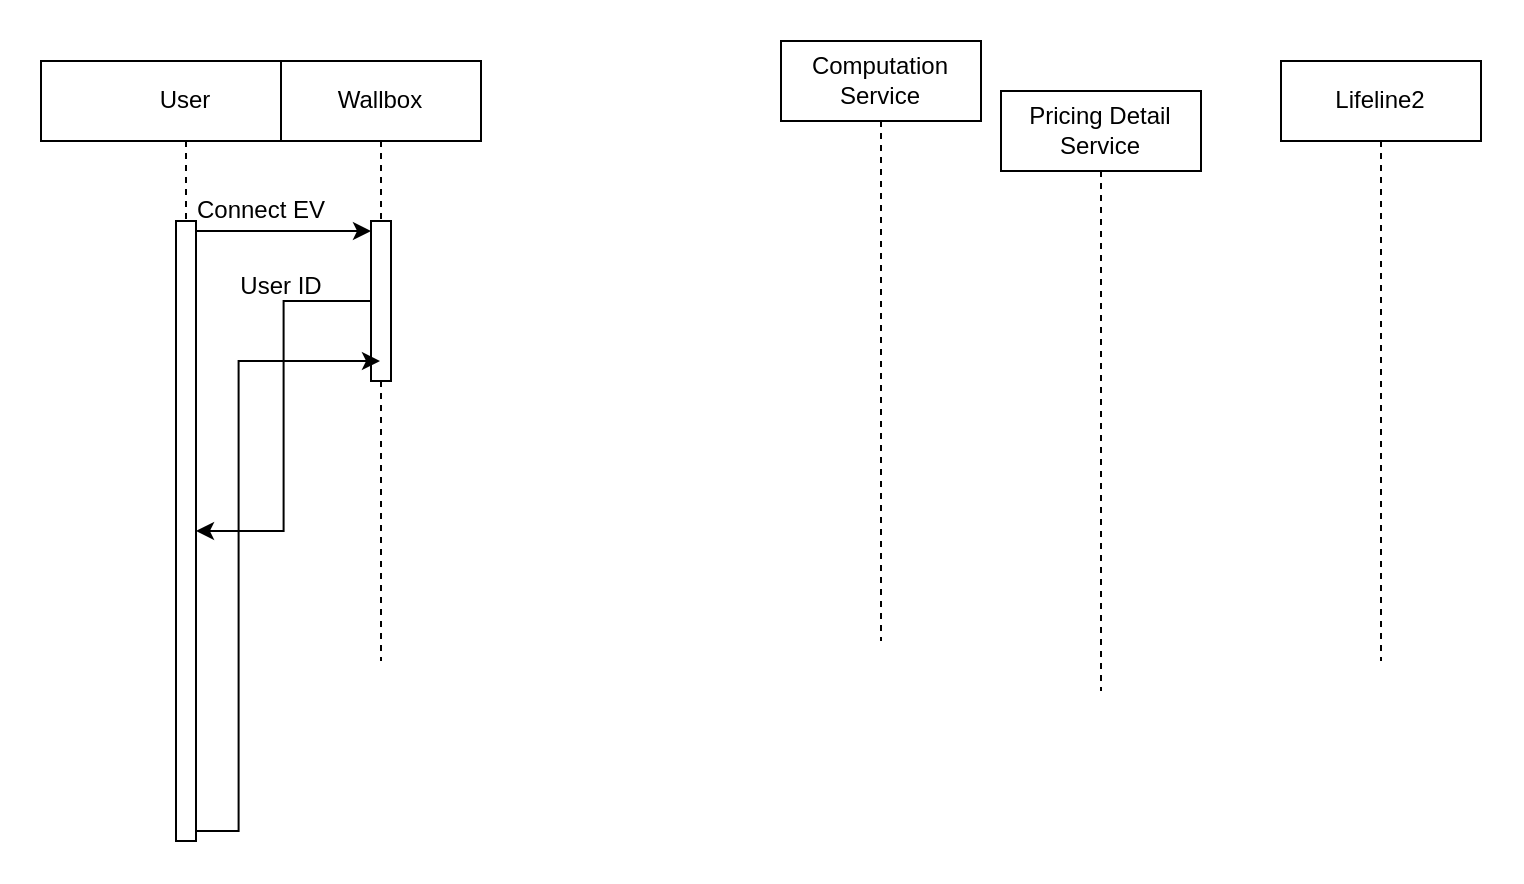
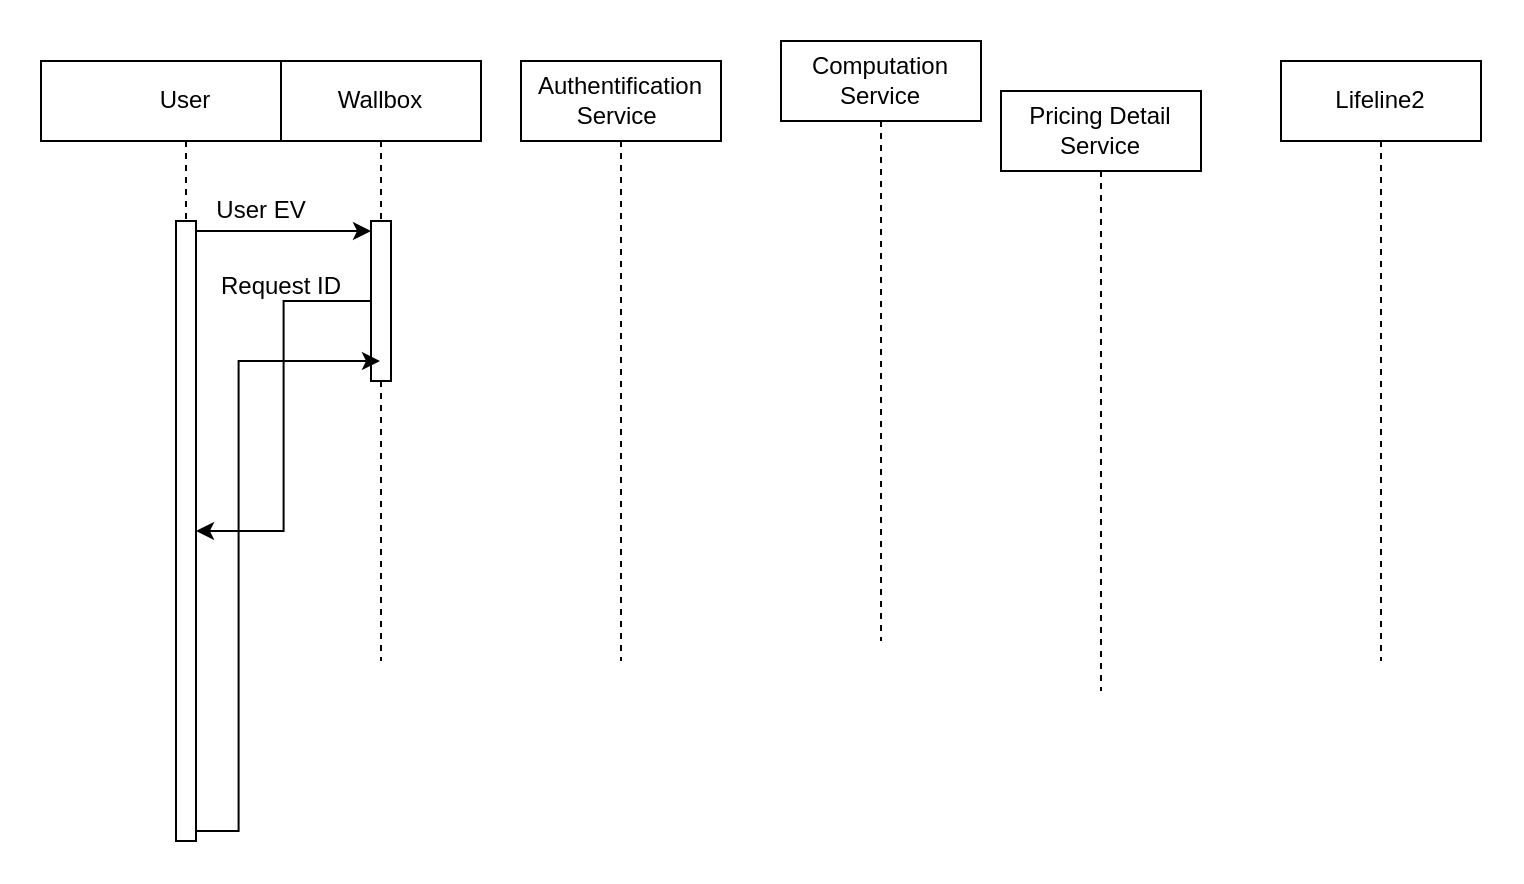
(262, 211) -> (262, 211)
(282, 287) -> (282, 287)
none -> (621, 361)
